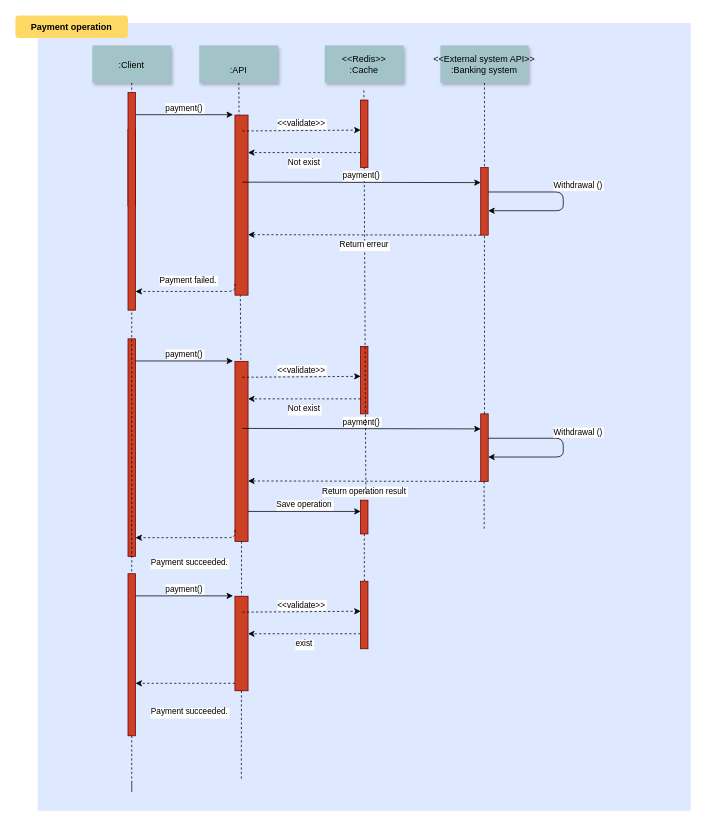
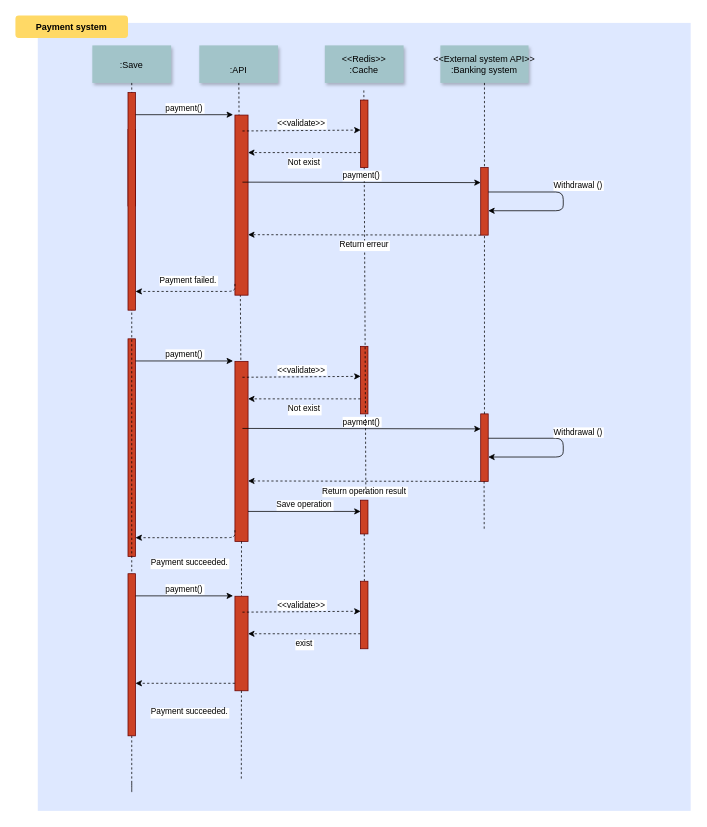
(71, 27) -> (71, 27)
(131, 65) -> (131, 65)
